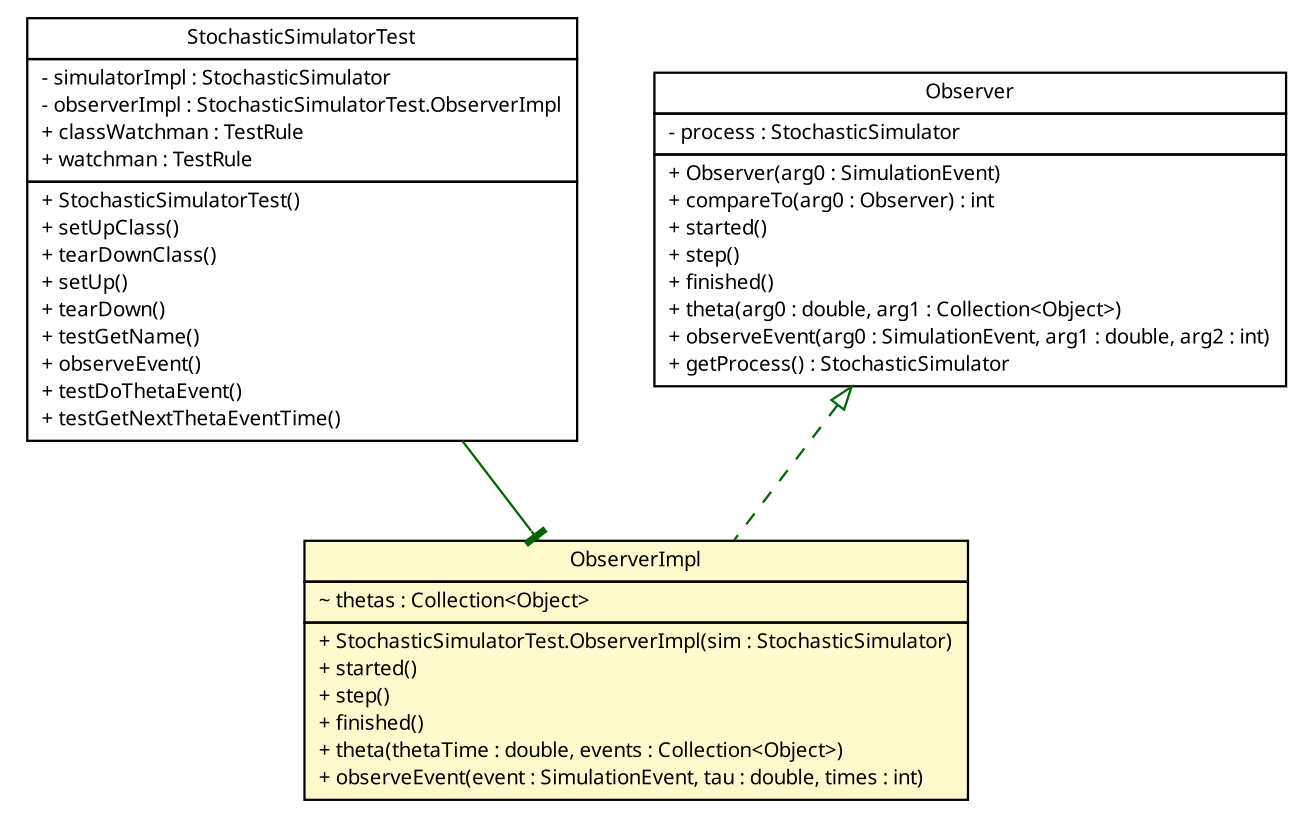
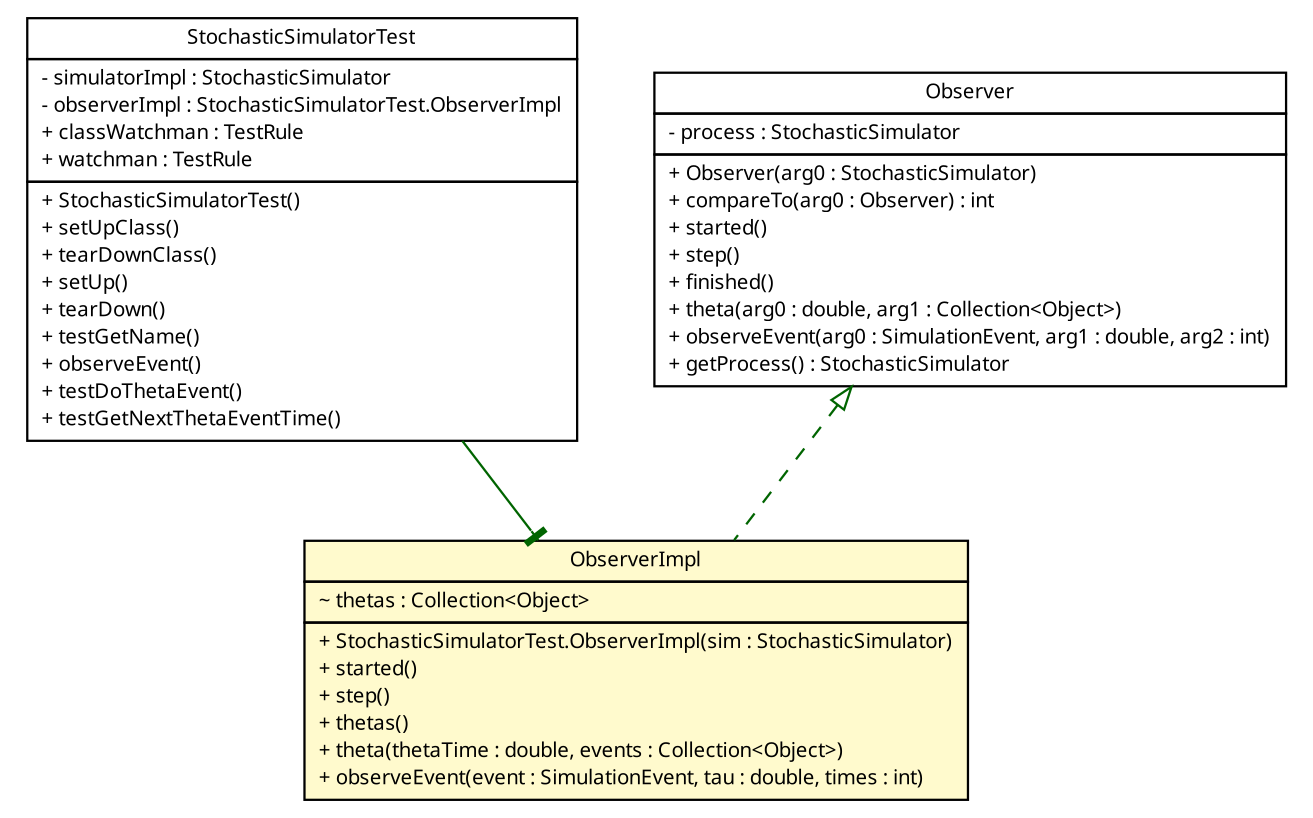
(835, 174) -> (853, 174)
(373, 724) -> (365, 724)
